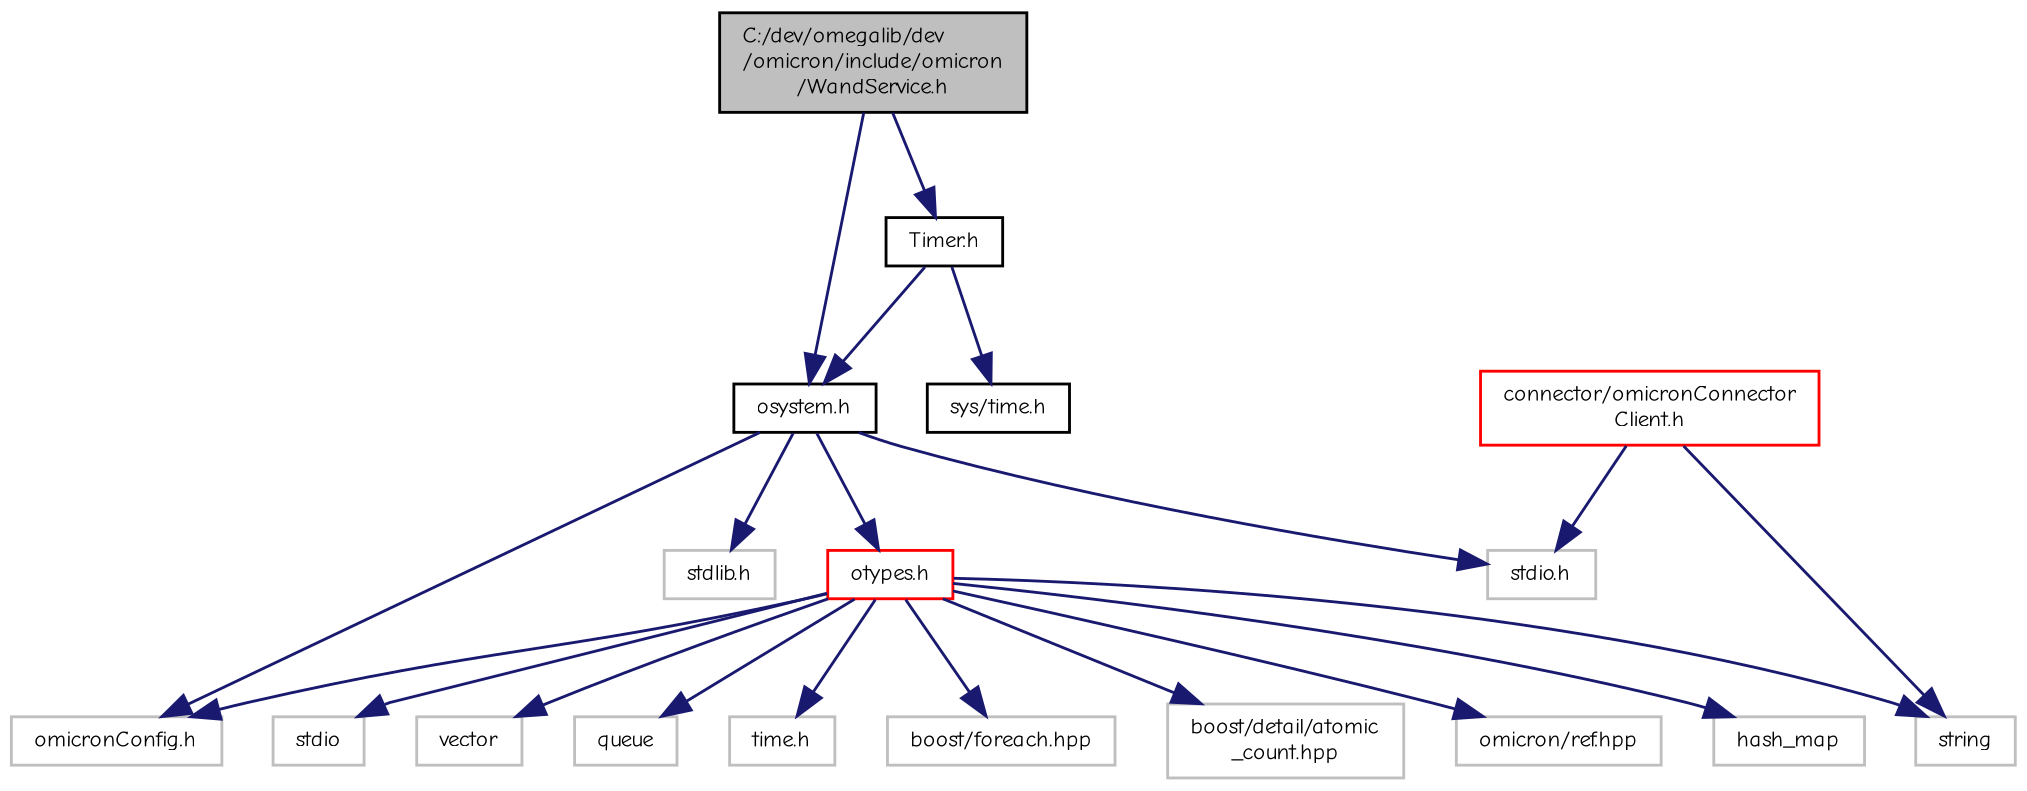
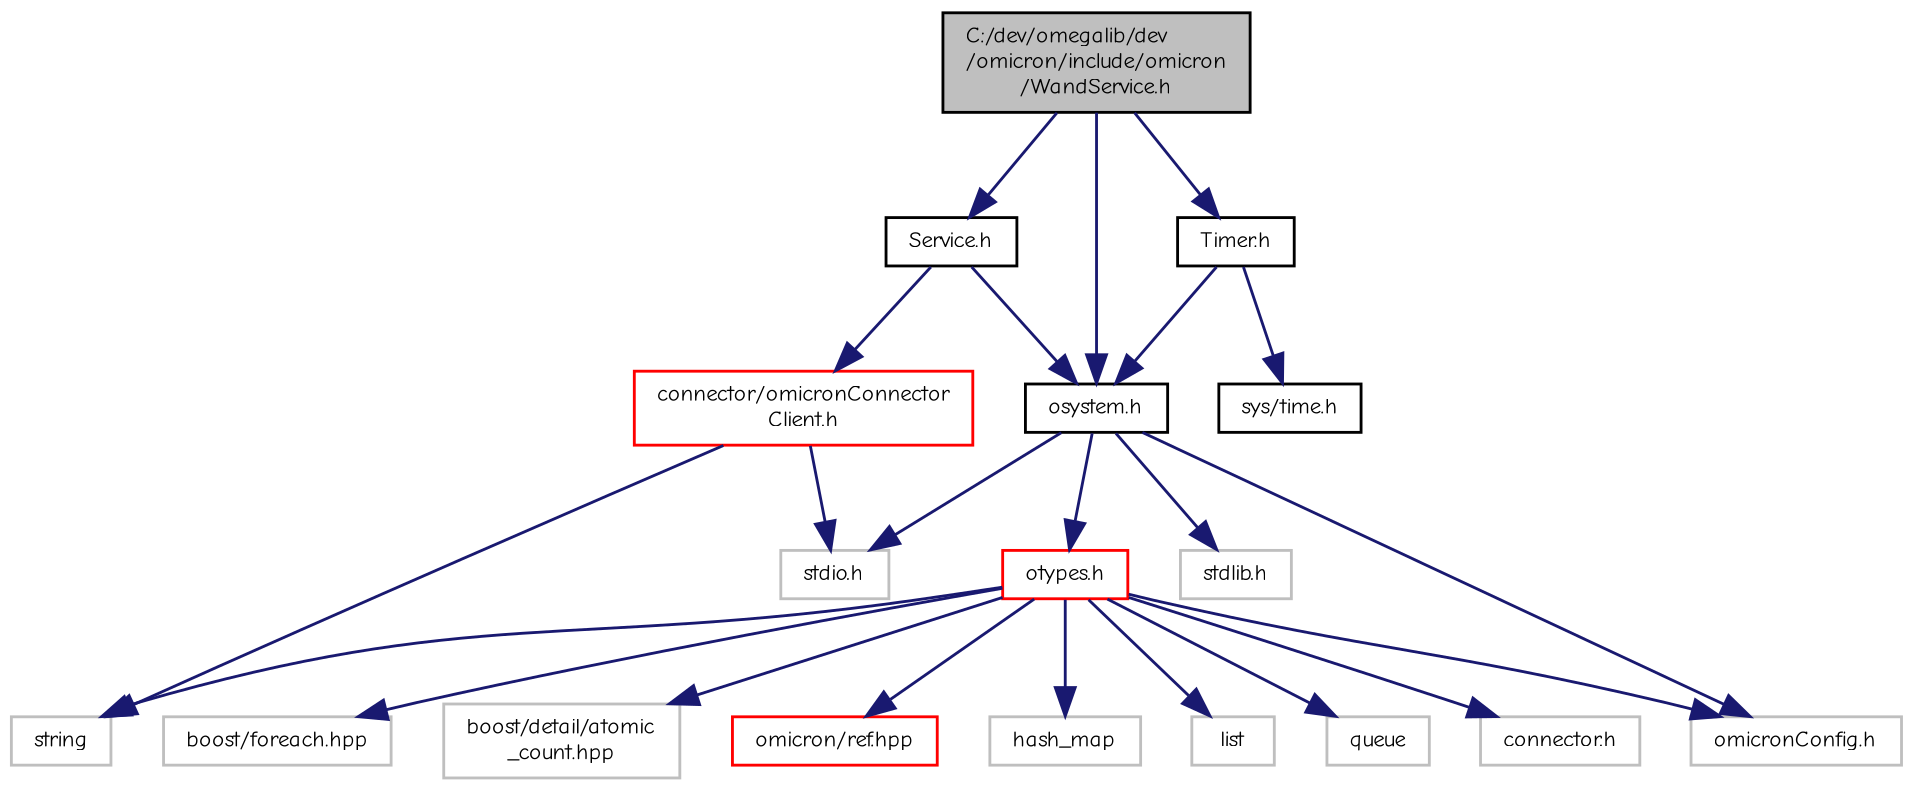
none -> (951, 242)
(319, 741) -> (1233, 741)
(469, 741) -> none
(782, 741) -> (1560, 741)
(1559, 741) -> (835, 741)
